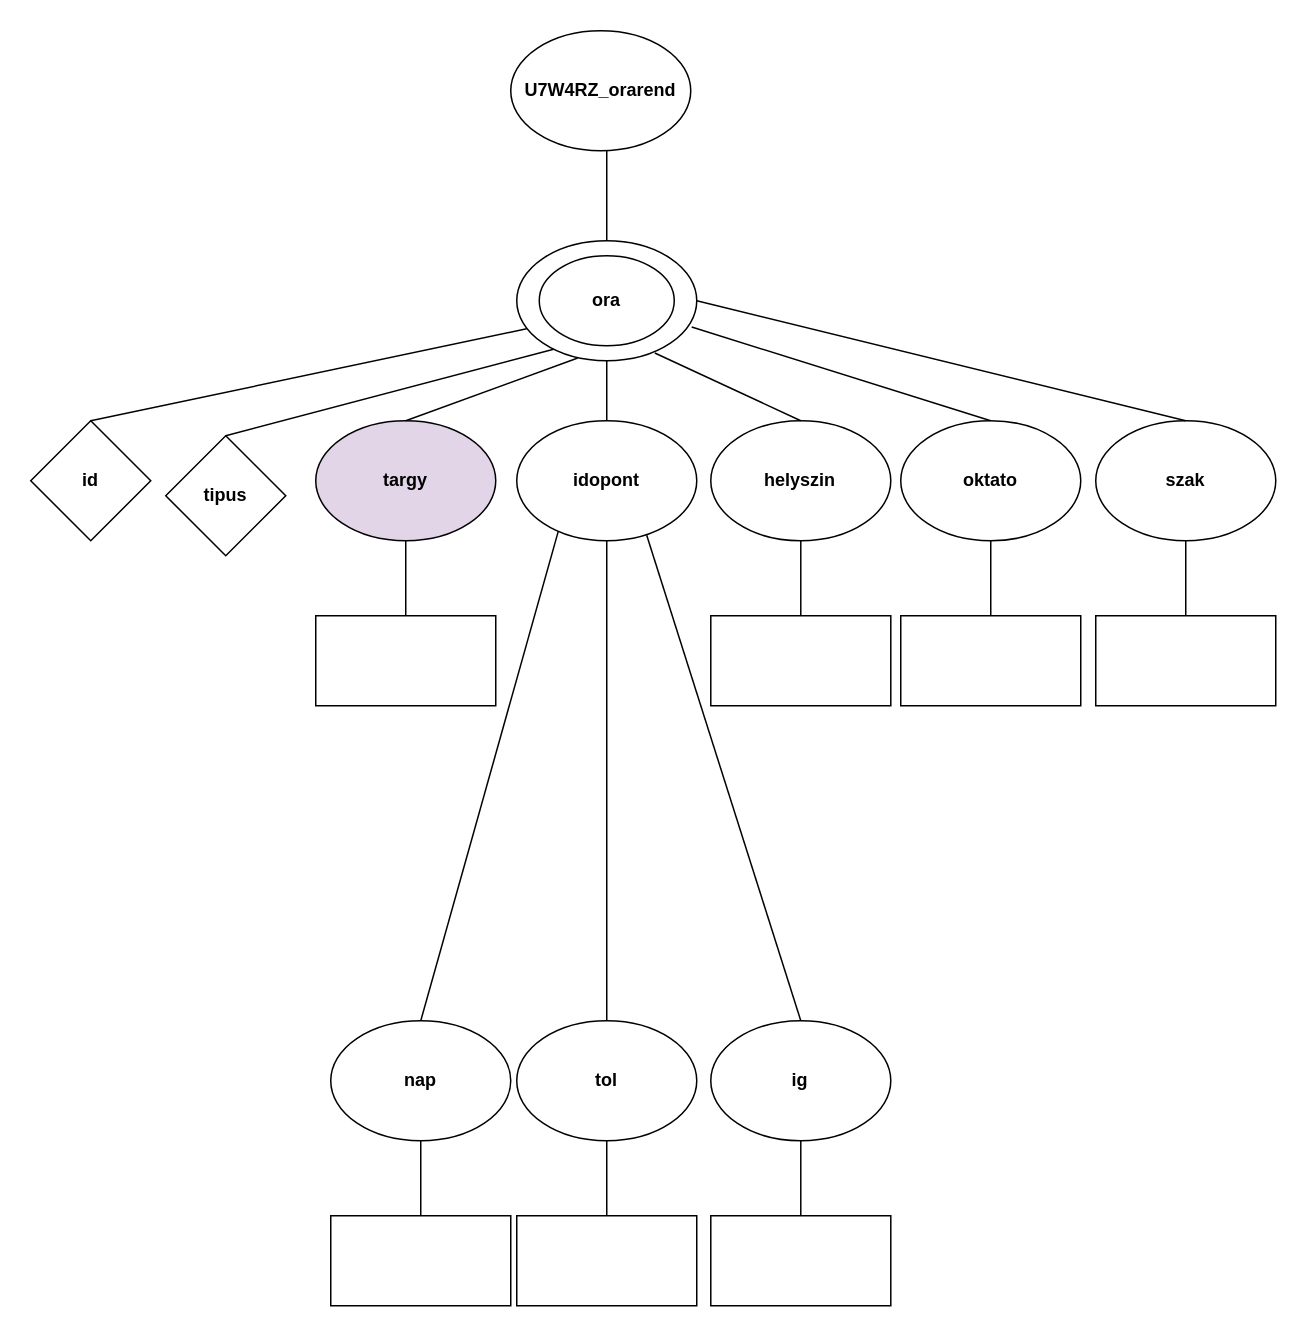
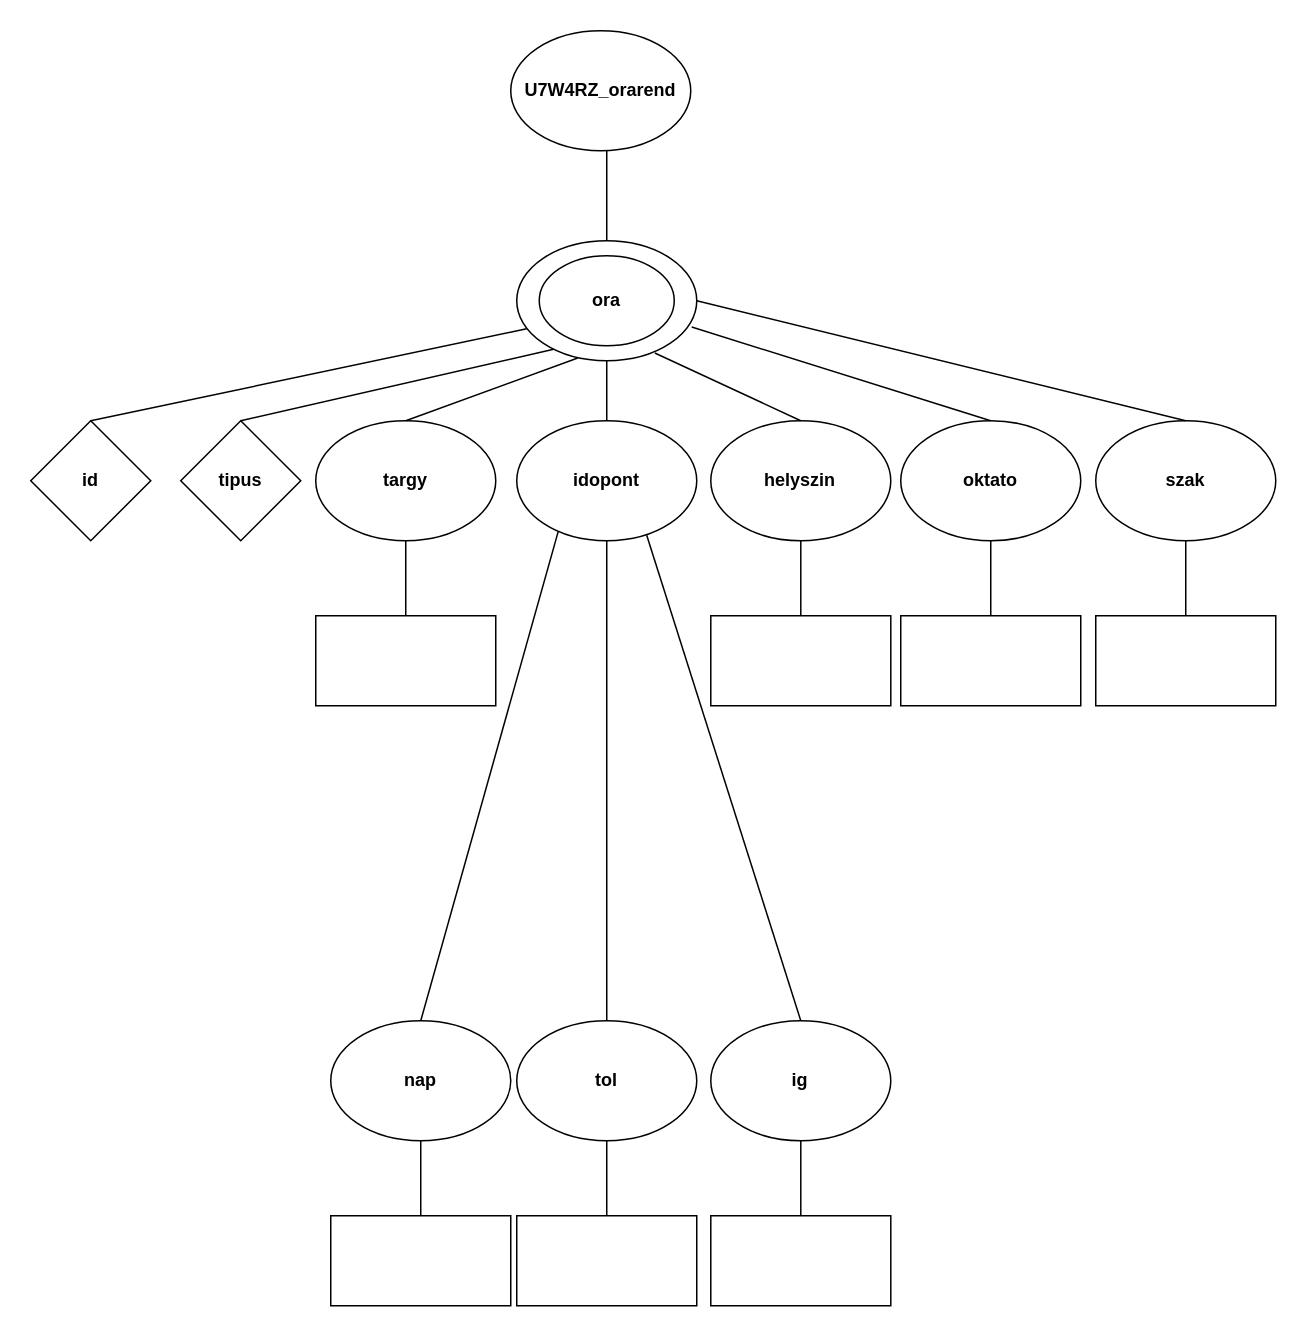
(406, 481) -> (406, 481)
(226, 496) -> (241, 481)
